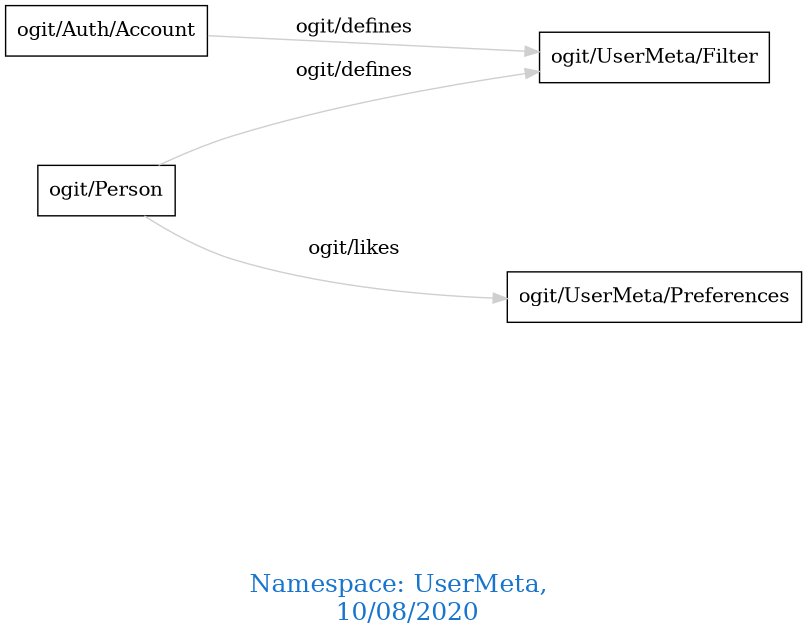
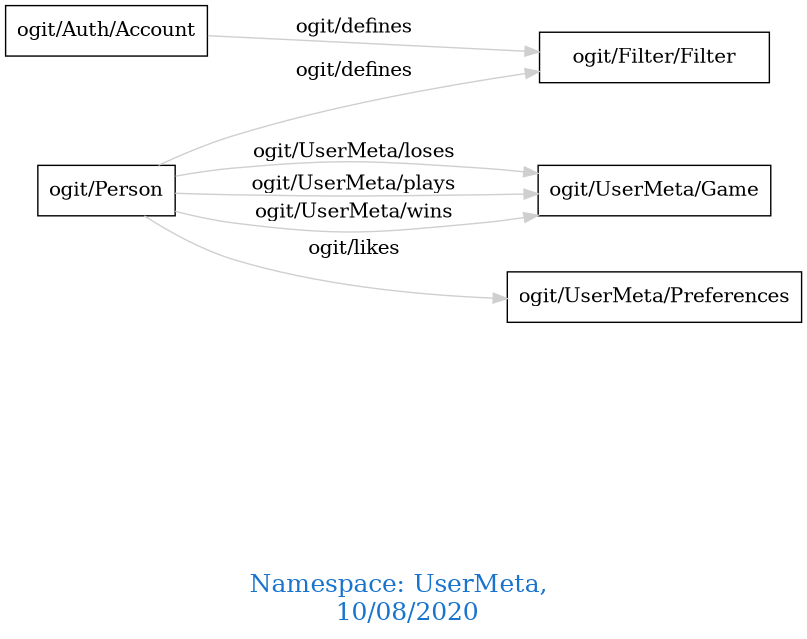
(654, 57) -> (654, 57)
none -> (654, 191)
